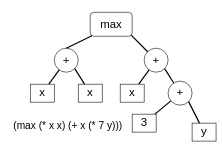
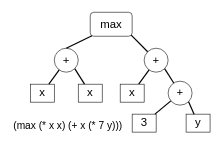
(204, 132) -> (198, 123)
